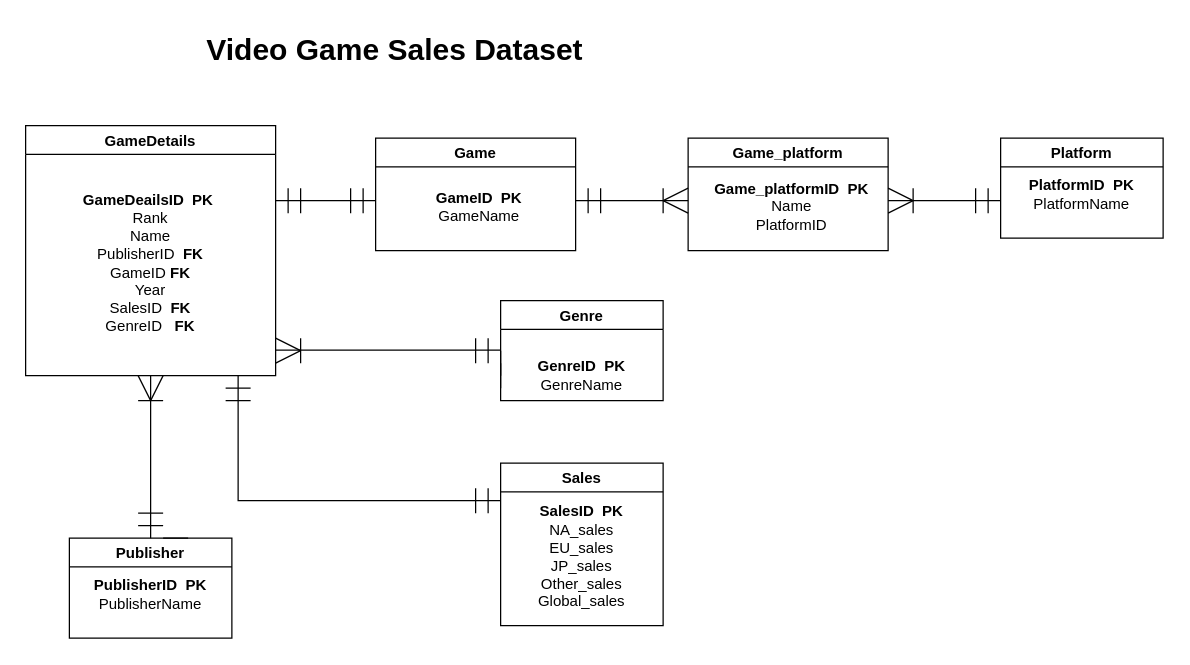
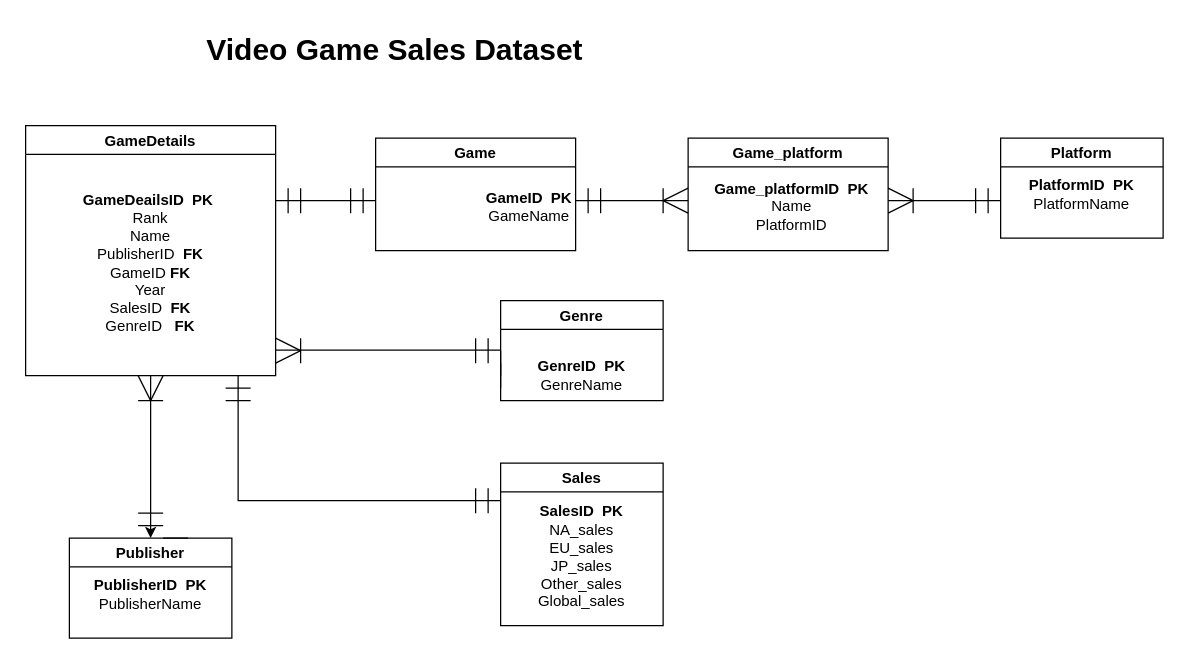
(479, 207) -> (529, 207)
(151, 532) -> (151, 528)
